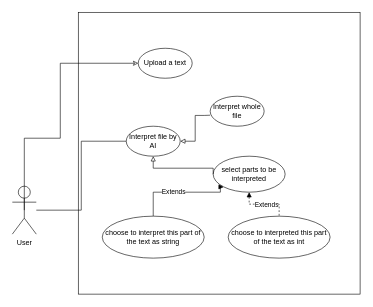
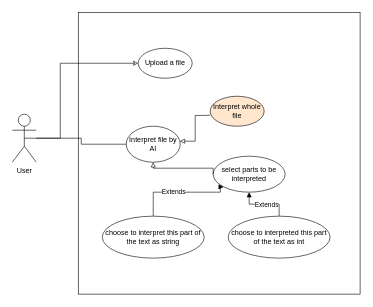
(165, 63) -> (165, 63)
(237, 111) -> (237, 111)
(153, 141) -> (153, 144)
(279, 208) -> (279, 208)
(24, 210) -> (24, 138)
